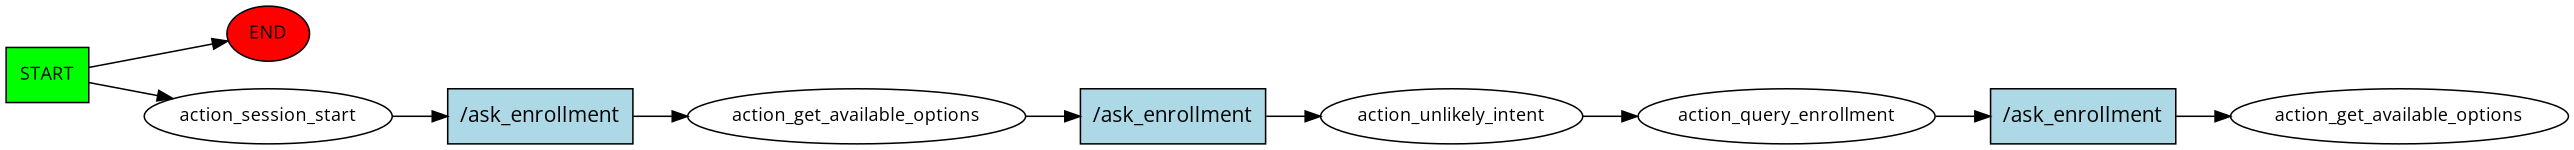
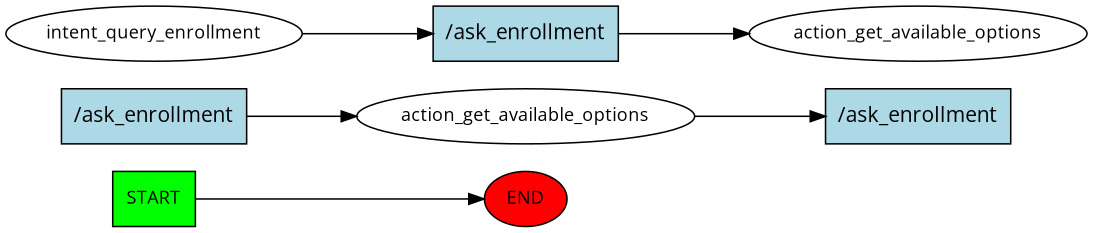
(268, 116) -> none
(1452, 116) -> none
(1787, 116) -> (154, 34)
